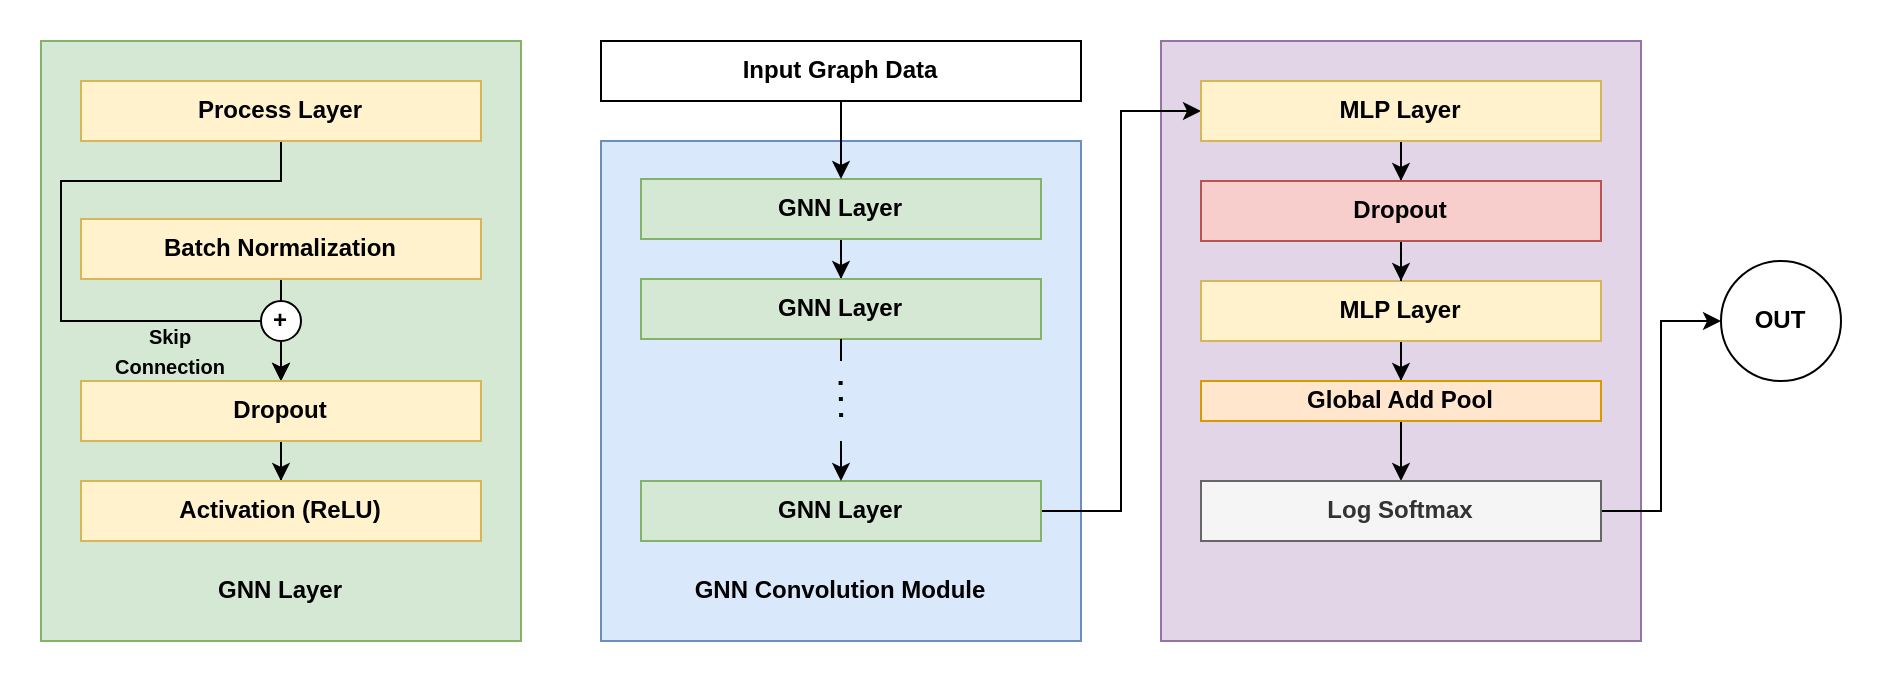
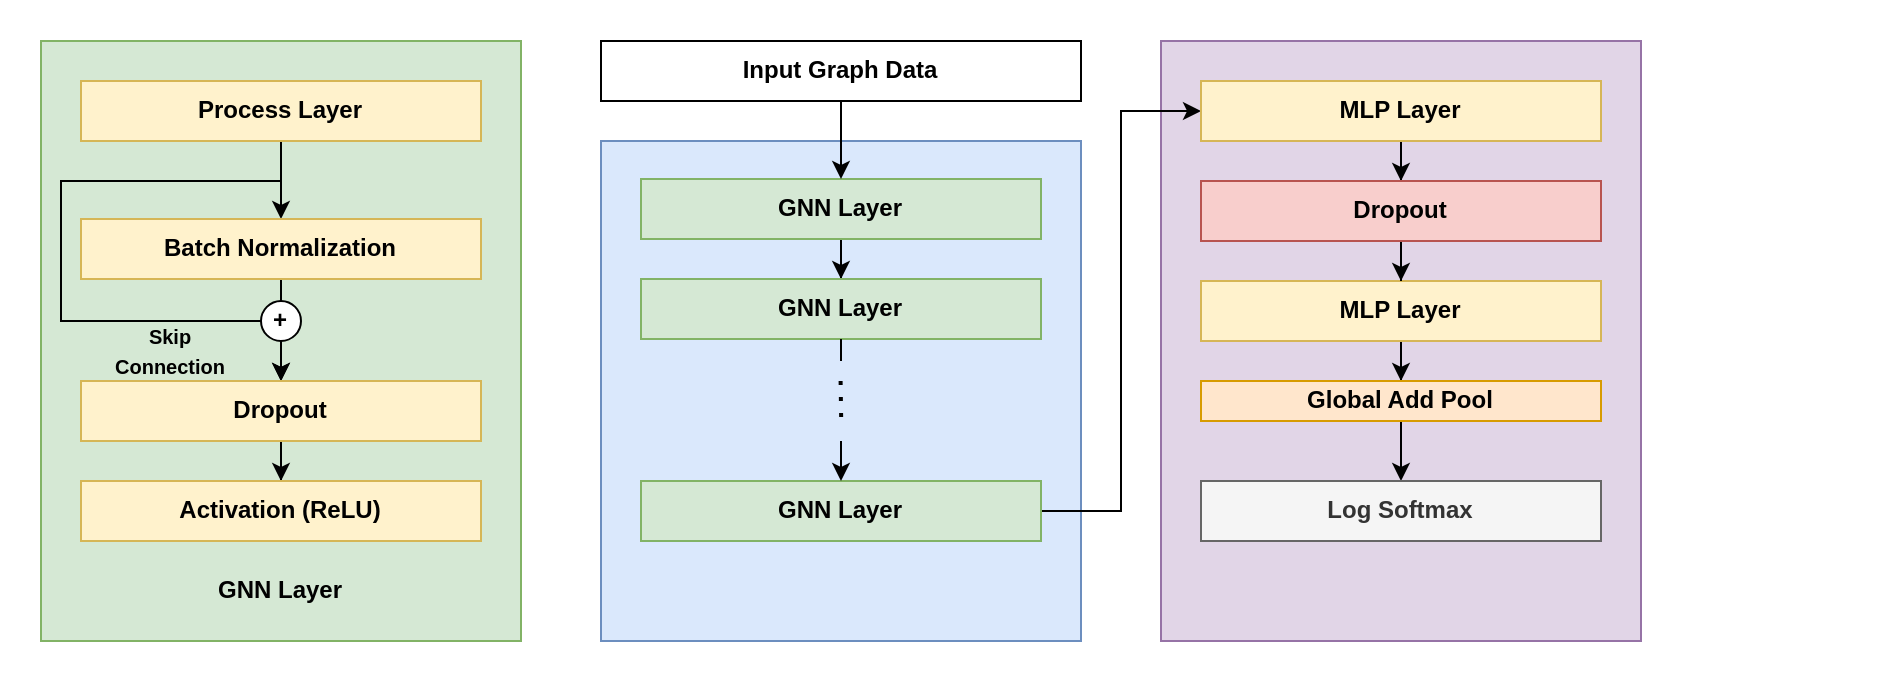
none -> (281, 195)
(1781, 321) -> none
(1661, 423) -> none
(841, 591) -> none
